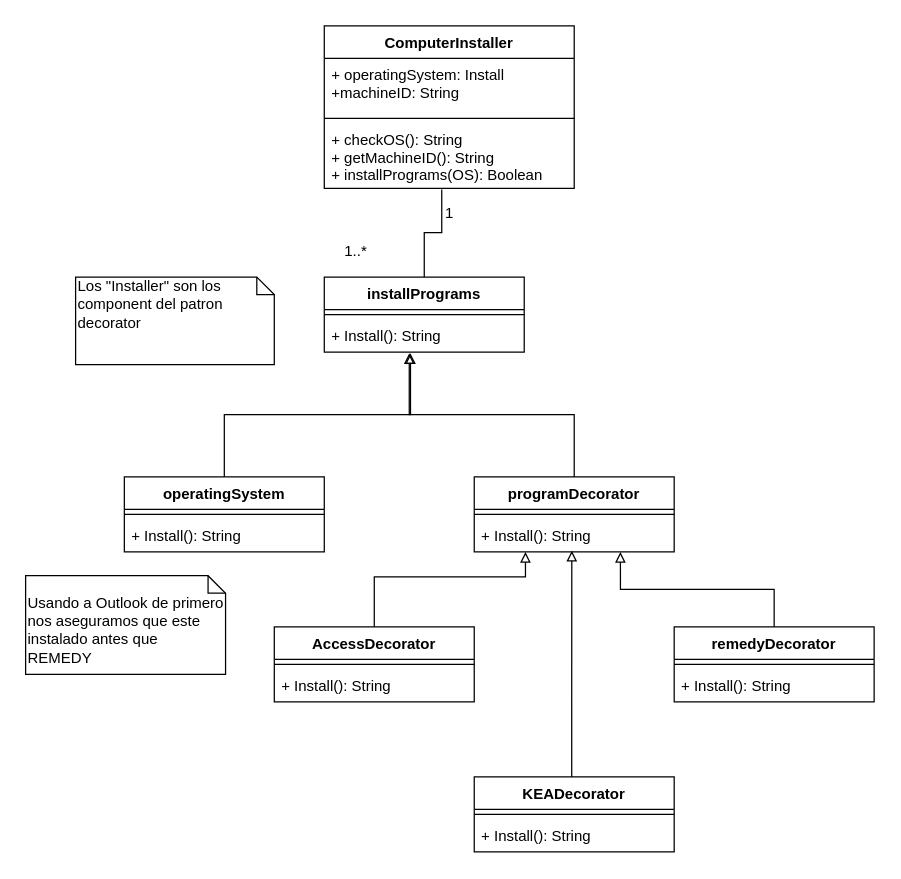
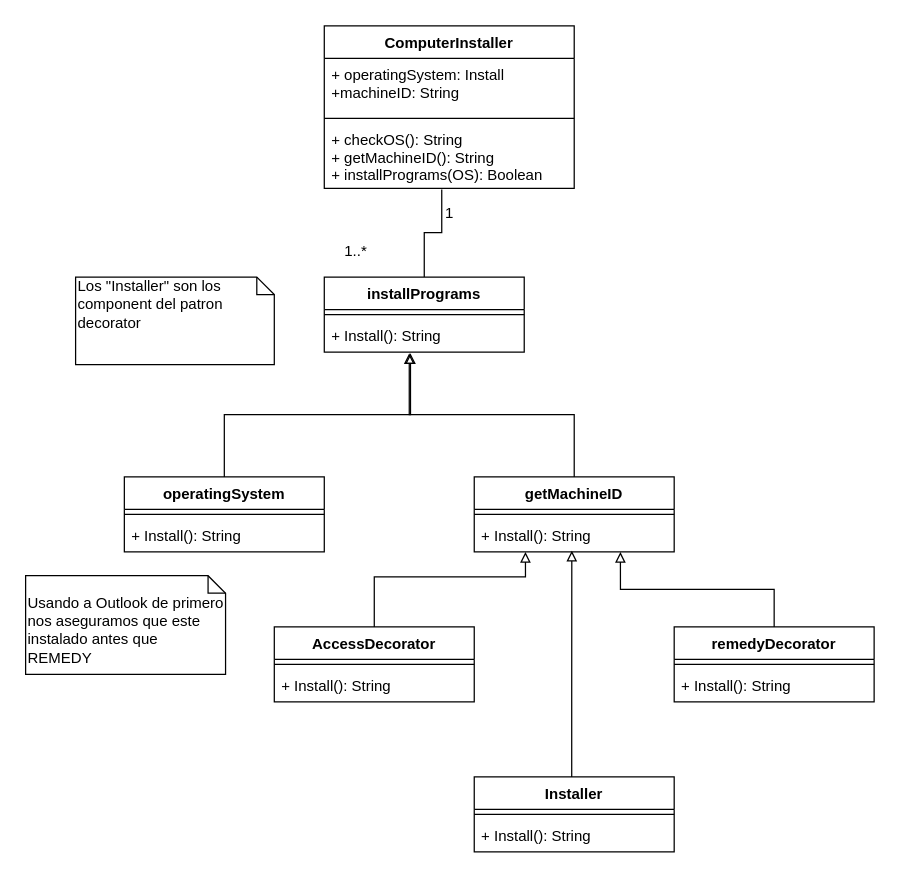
(574, 494) -> (574, 494)
(574, 794) -> (574, 794)
